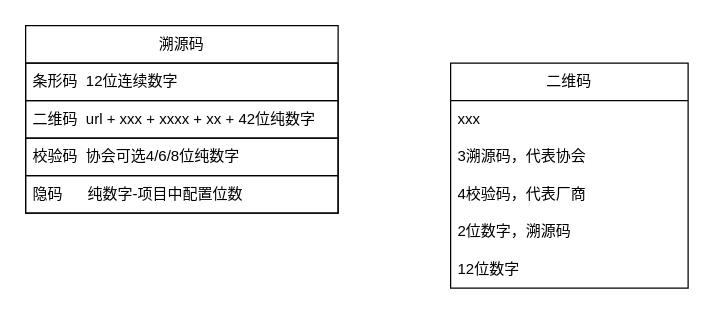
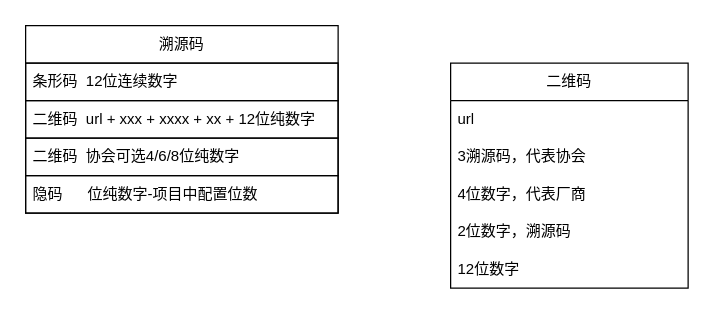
(183, 119) -> (183, 119)
(471, 119) -> (469, 119)
(143, 157) -> (143, 157)
(147, 194) -> (154, 194)
(522, 194) -> (522, 194)
